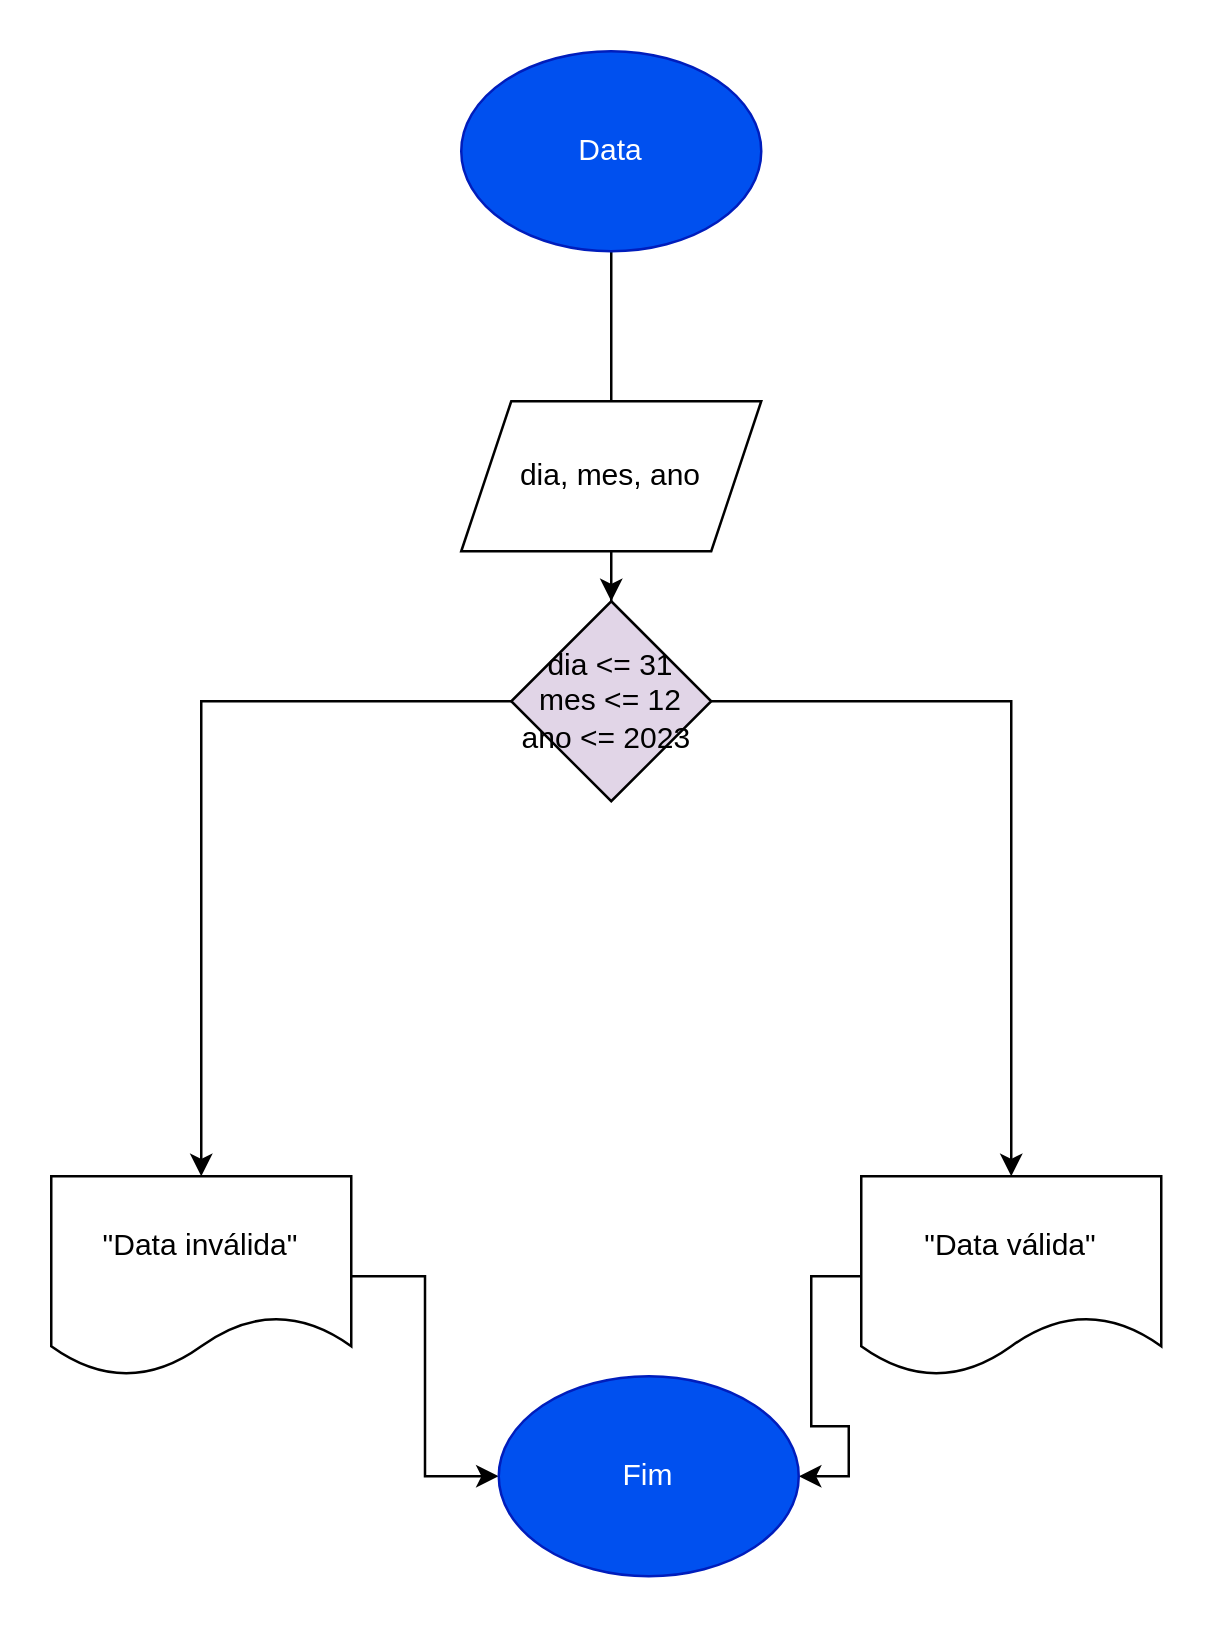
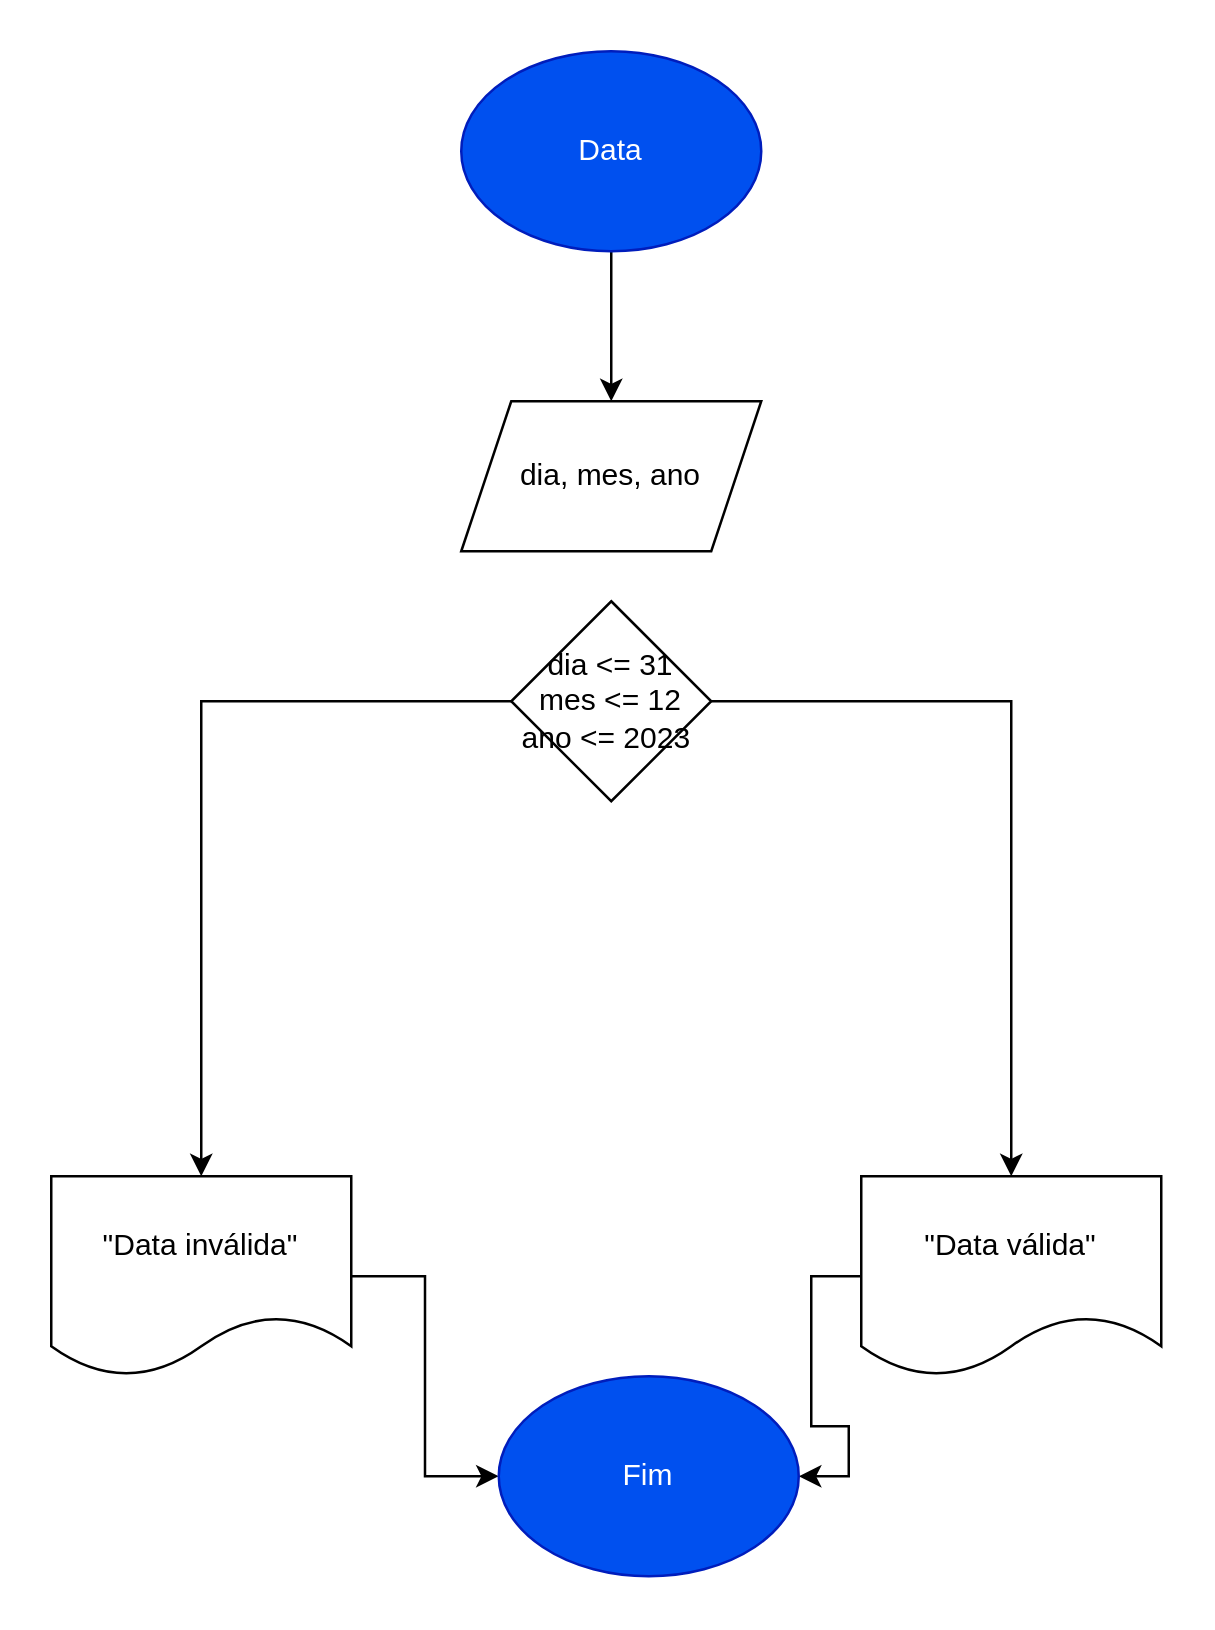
(611, 390) -> (611, 383)
(611, 584) -> none
(611, 701) -> (611, 701)
